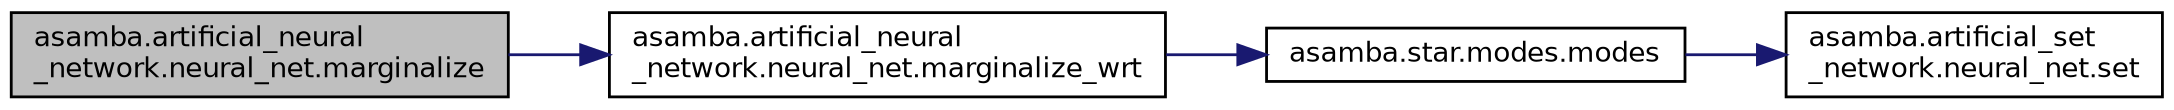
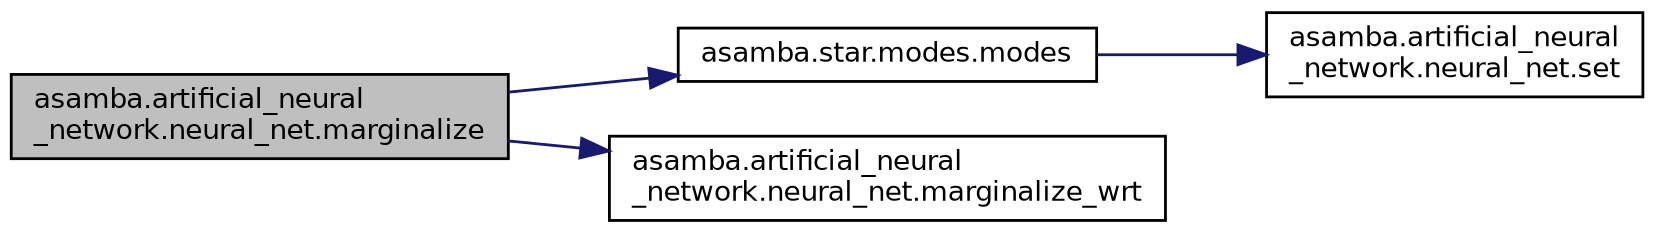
(1202, 55) -> (579, 85)
(1974, 55) -> (1455, 55)
